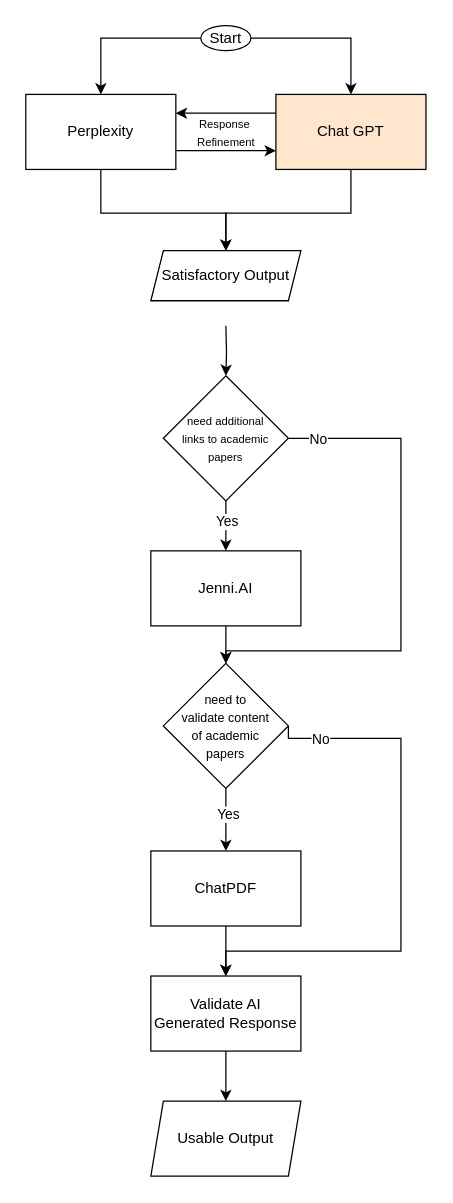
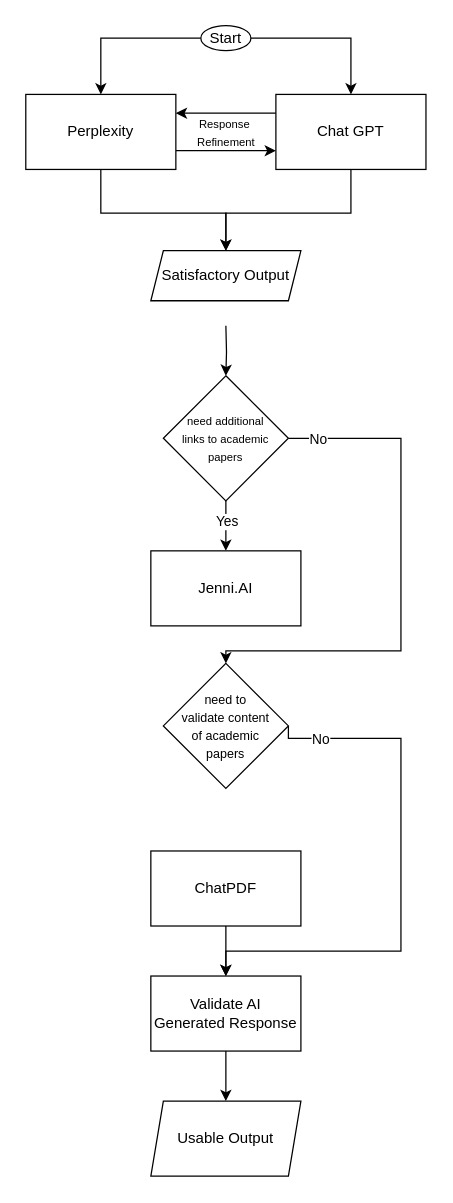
(351, 132) -> (351, 132)
(226, 636) -> none
(226, 815) -> none
